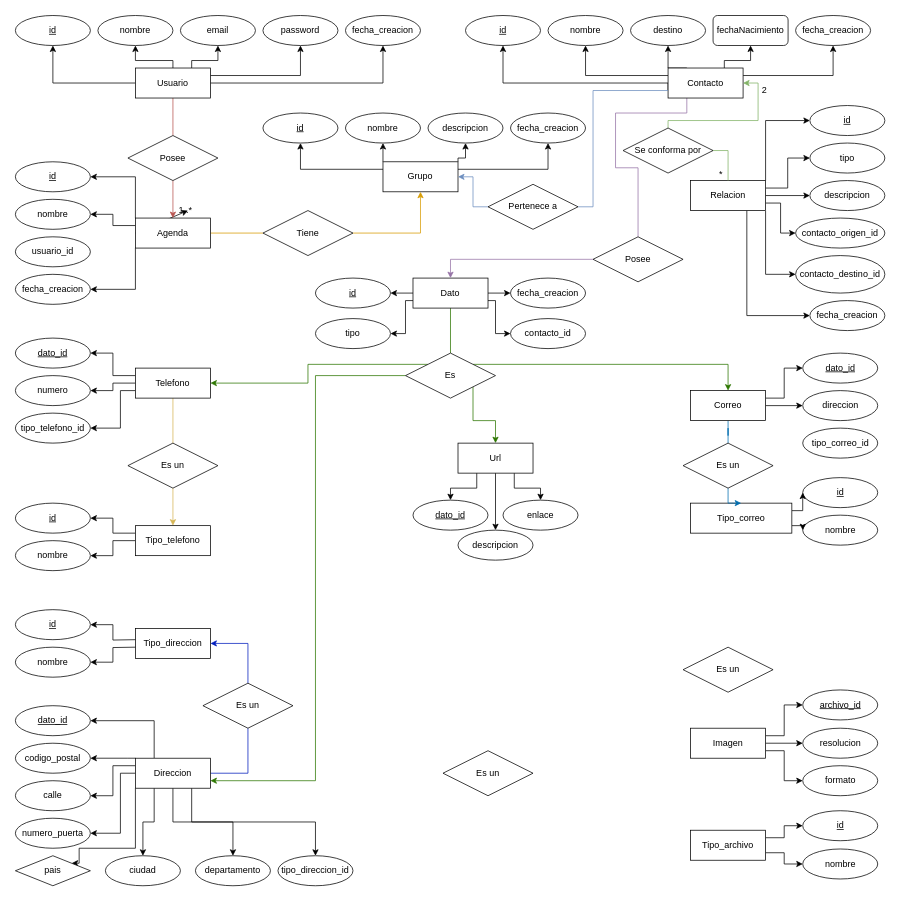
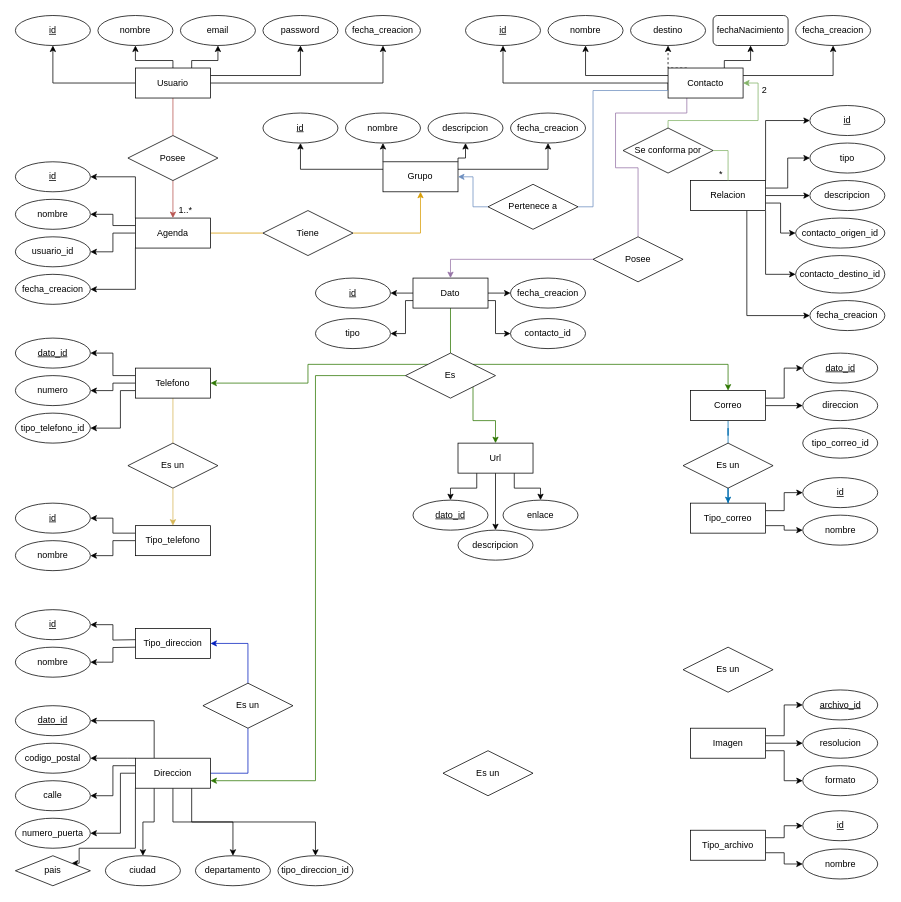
(668, 68) -> (668, 68)
(178, 215) -> (106, 252)
(741, 518) -> (728, 518)
